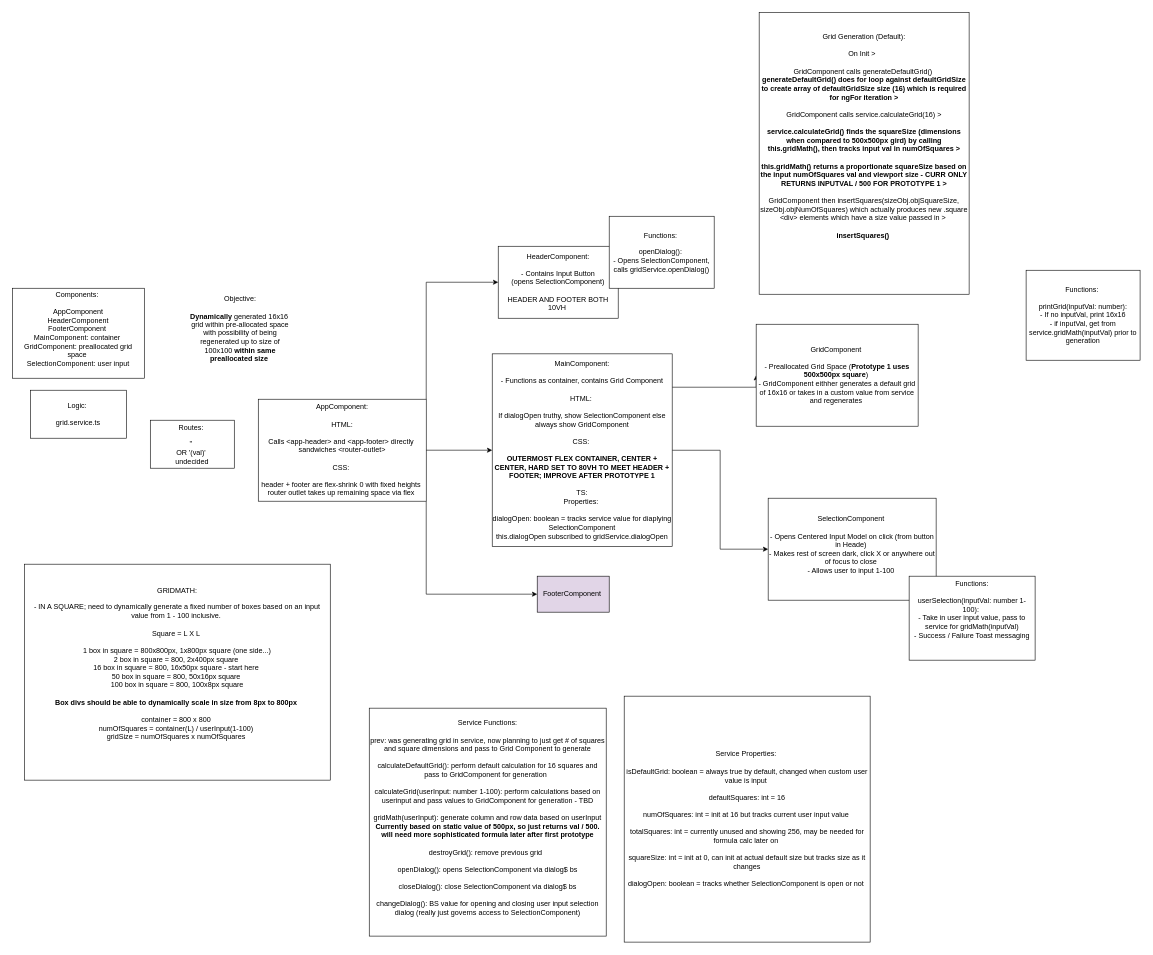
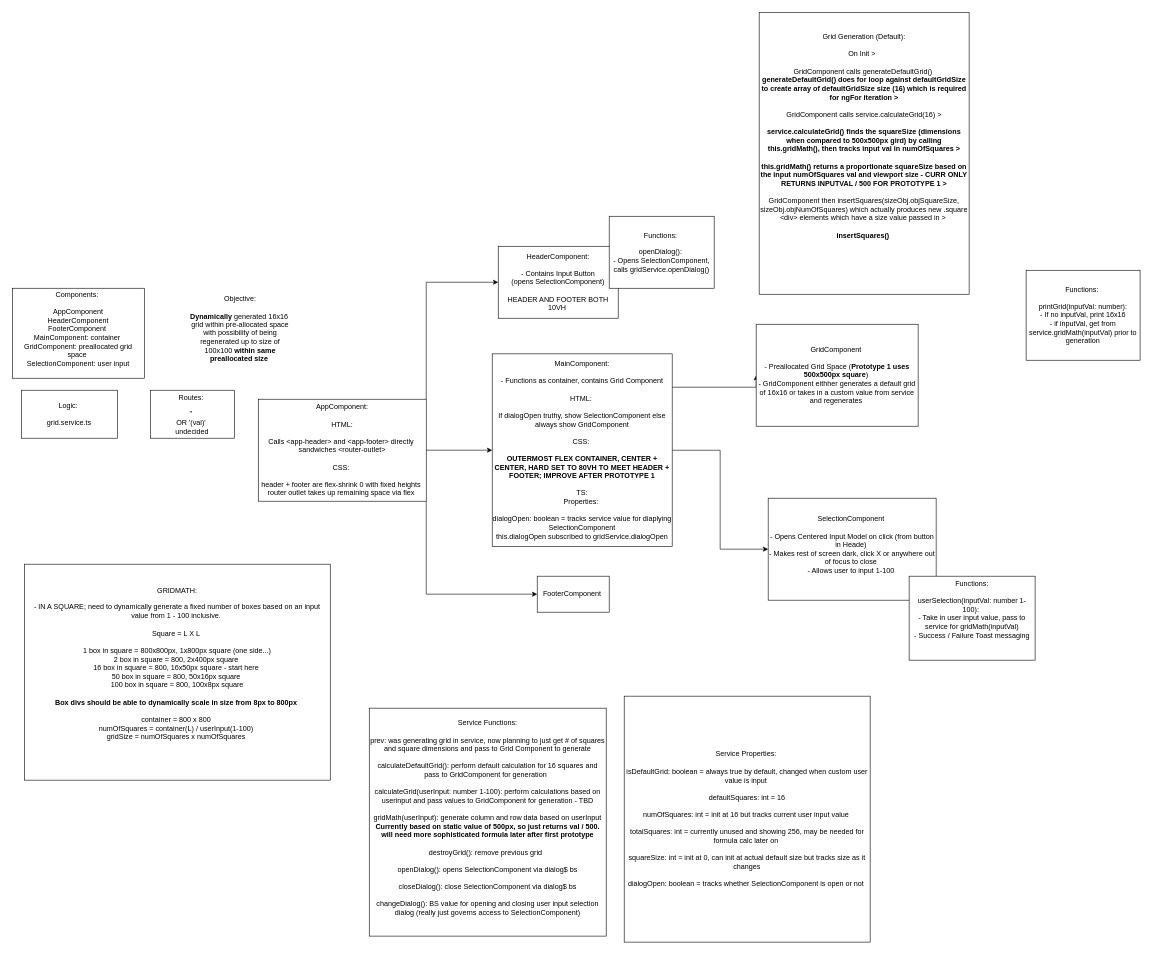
(78, 414) -> (69, 414)
(192, 444) -> (192, 414)
(573, 594) -> (573, 594)
